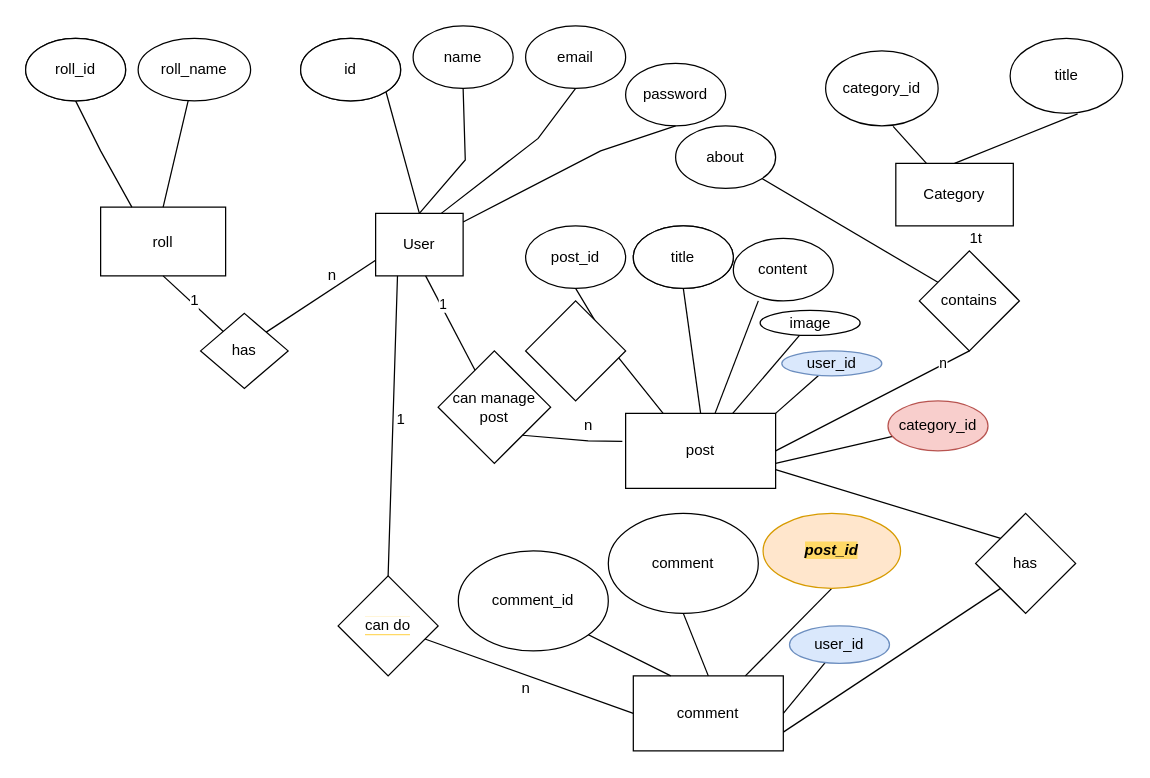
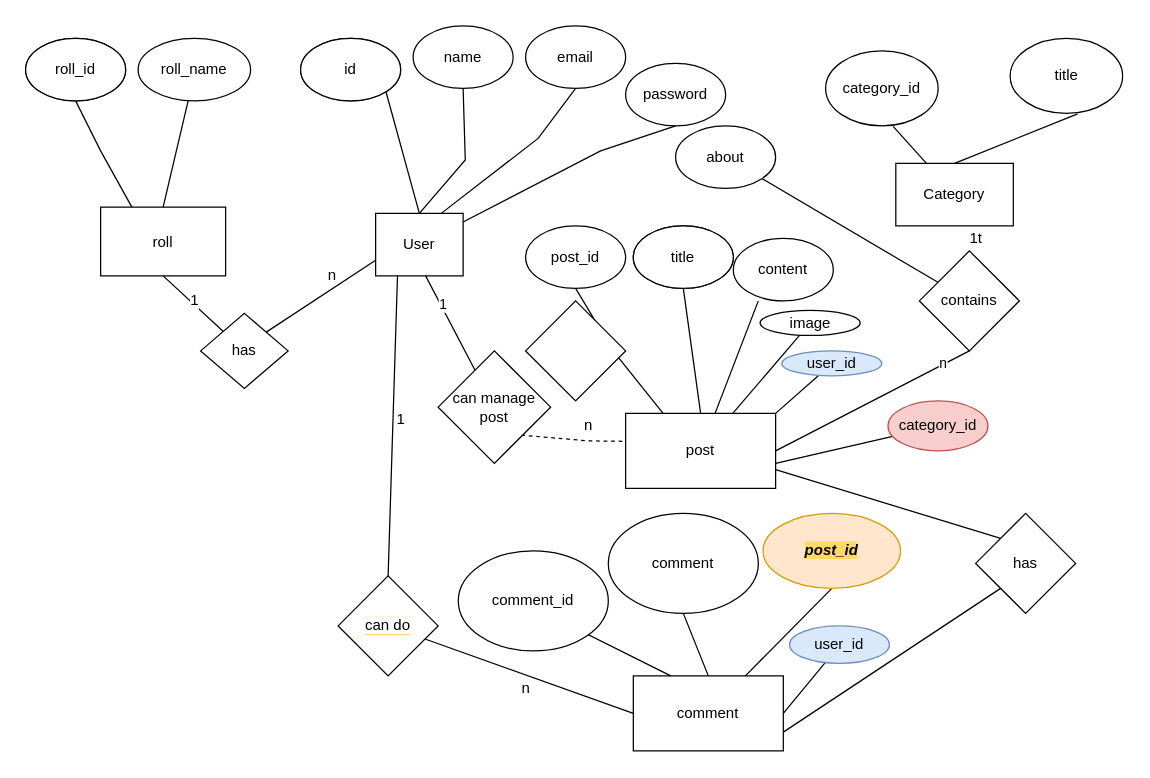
(572, 439) -> (572, 439)
